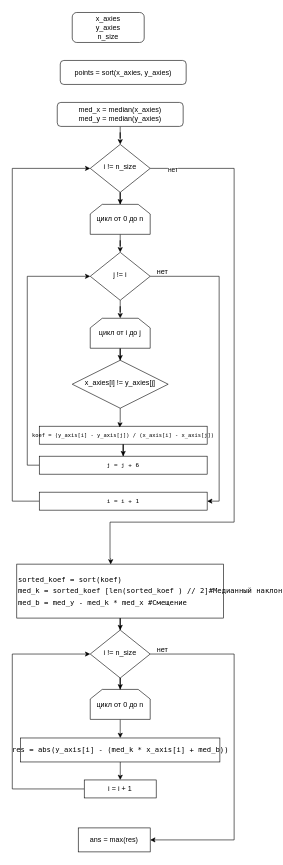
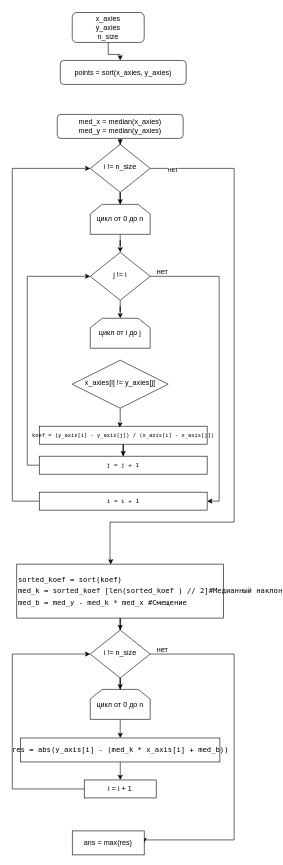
none -> (114, 54)
(120, 114) -> (120, 126)
(120, 356) -> none
(123, 465) -> (123, 465)
(114, 840) -> (108, 843)
